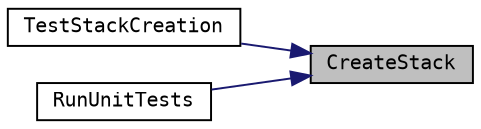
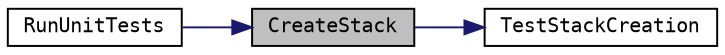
(266, 47) -> (440, 27)
